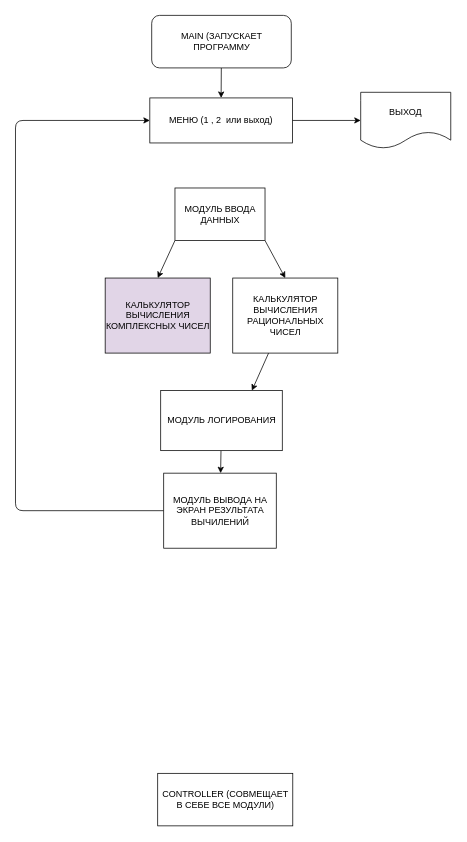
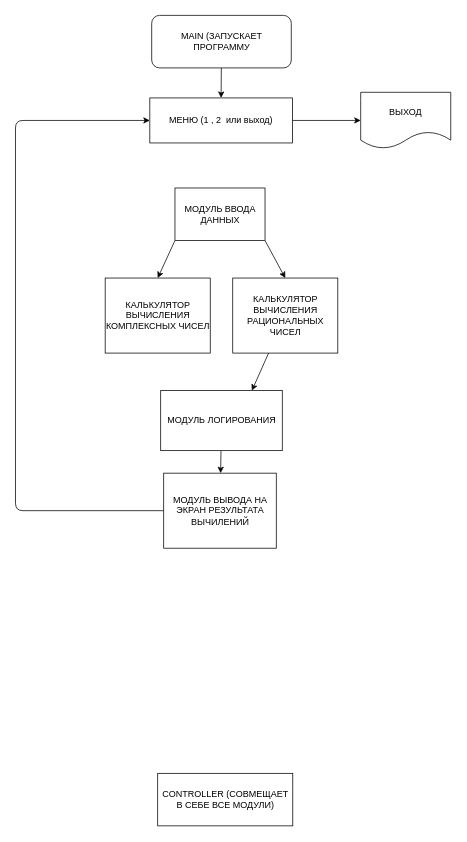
(158, 315) -> (158, 315)
